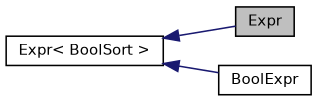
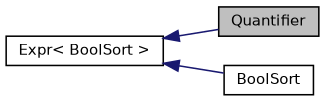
(265, 22) -> (269, 22)
(265, 80) -> (269, 80)
